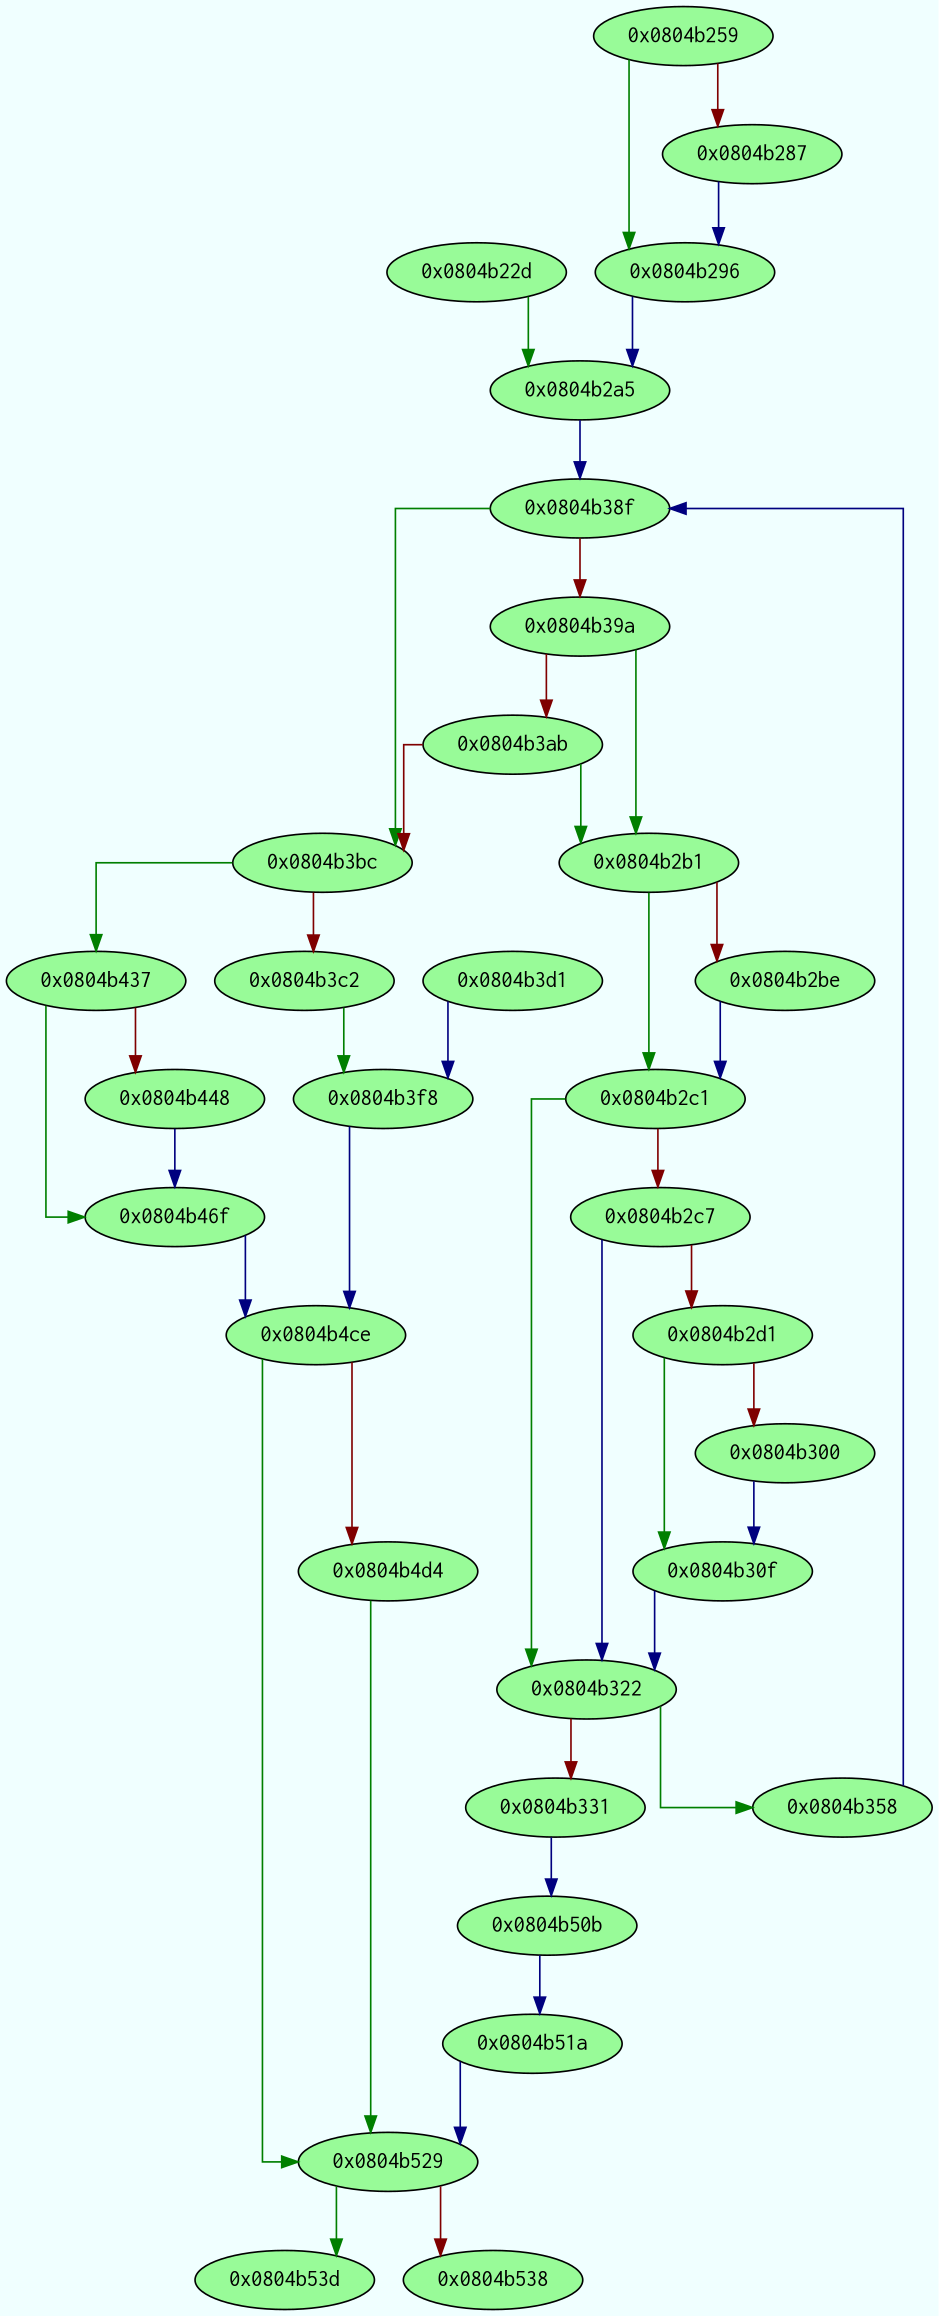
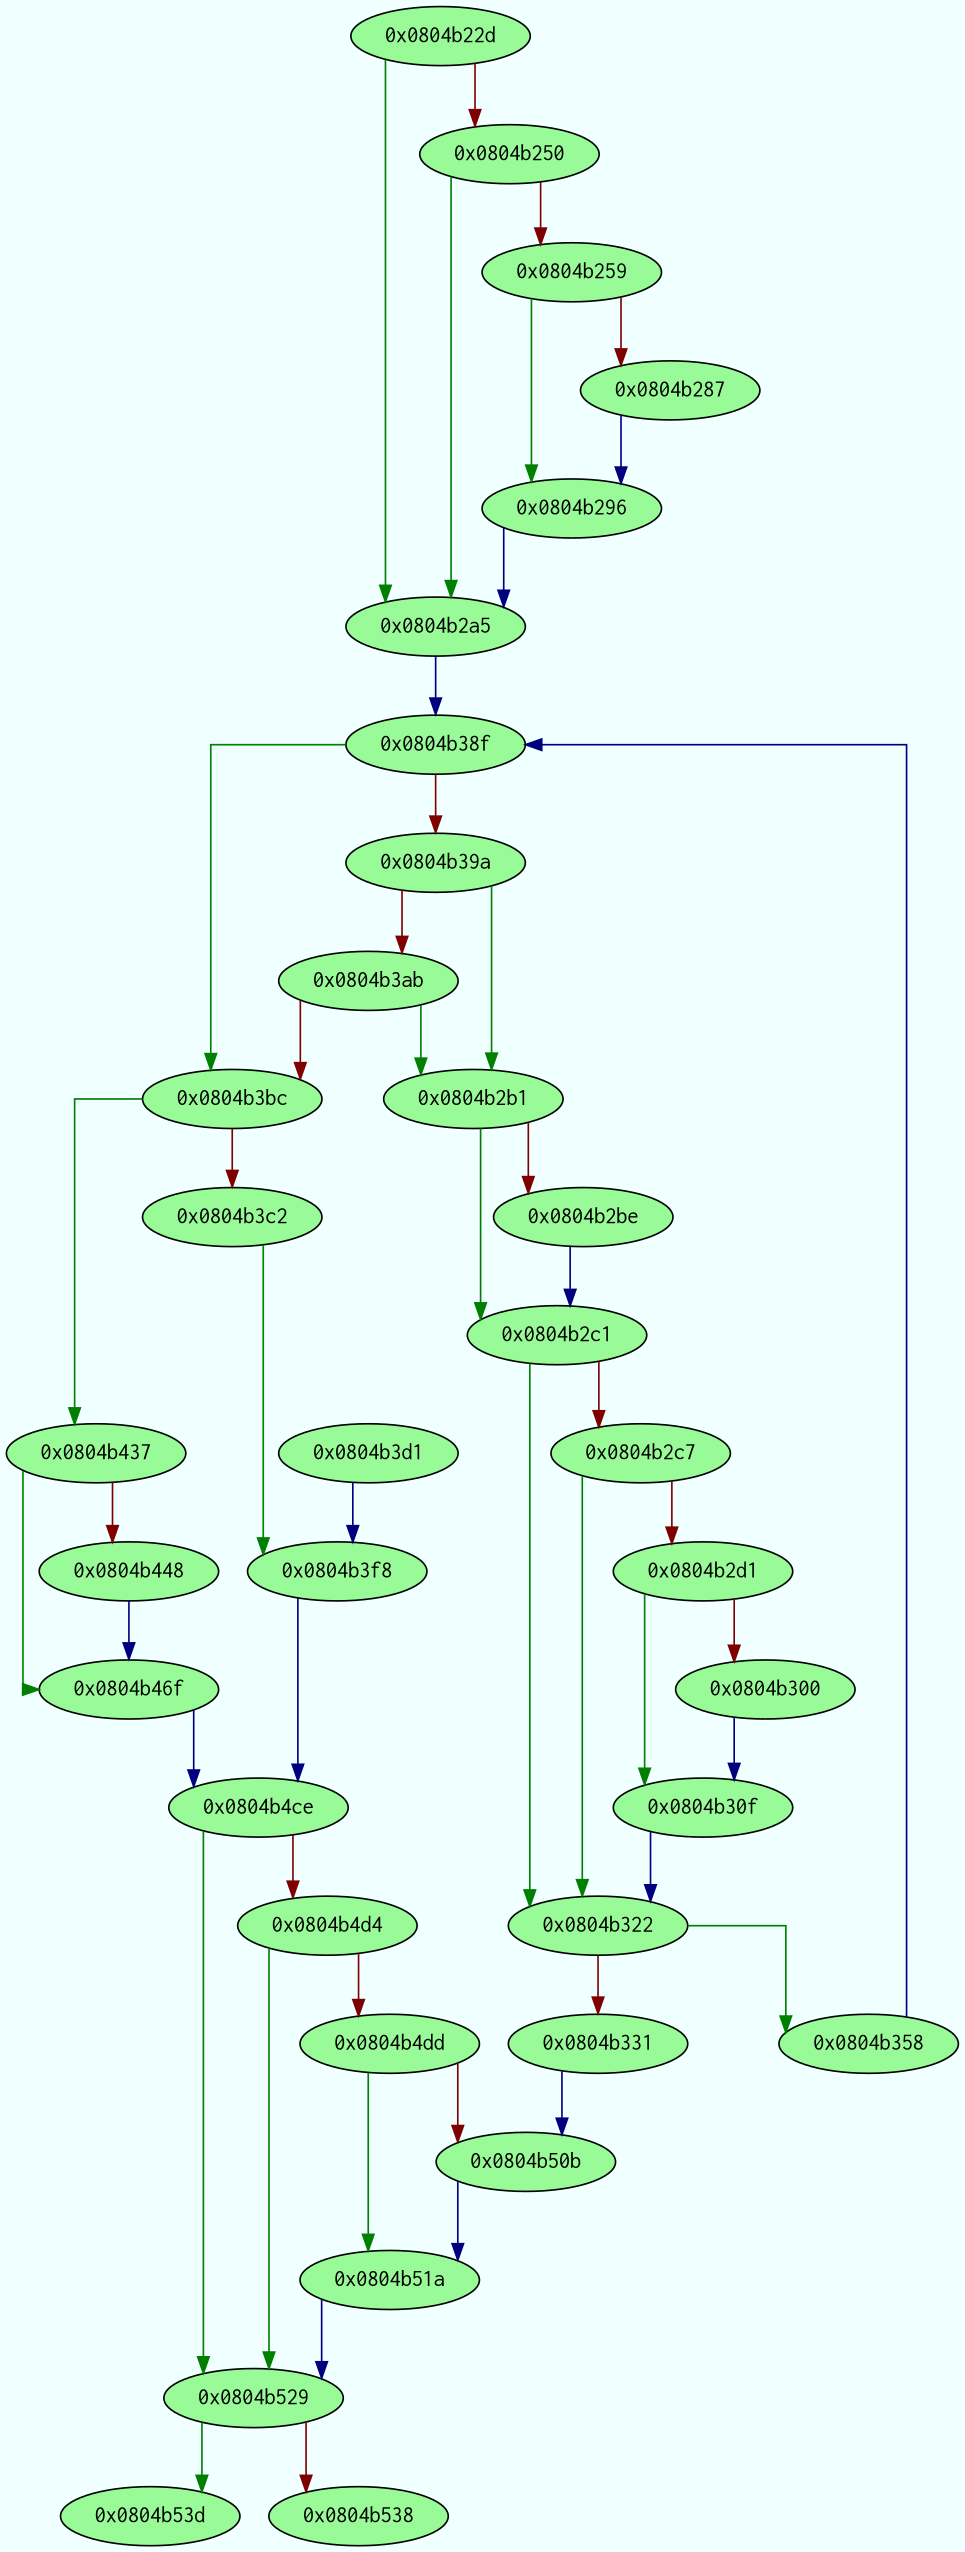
none -> (509, 154)
(602, 1442) -> (582, 1678)
none -> (390, 2044)
